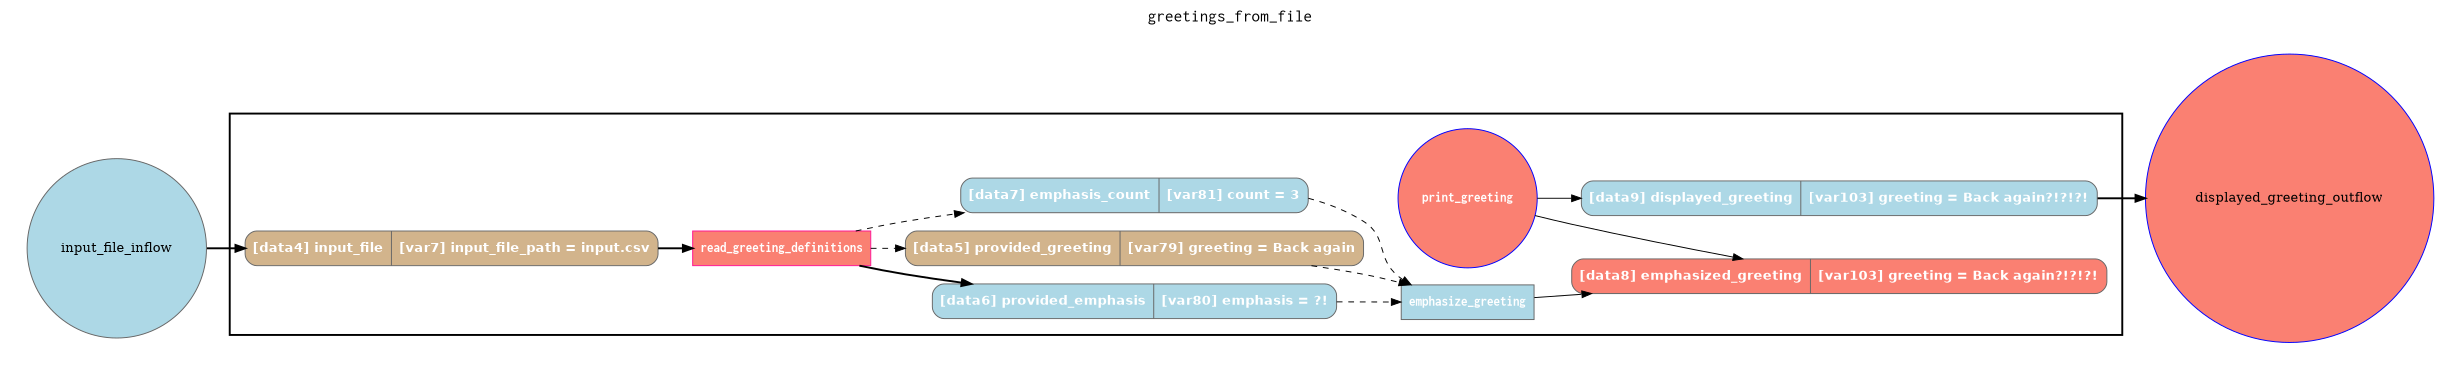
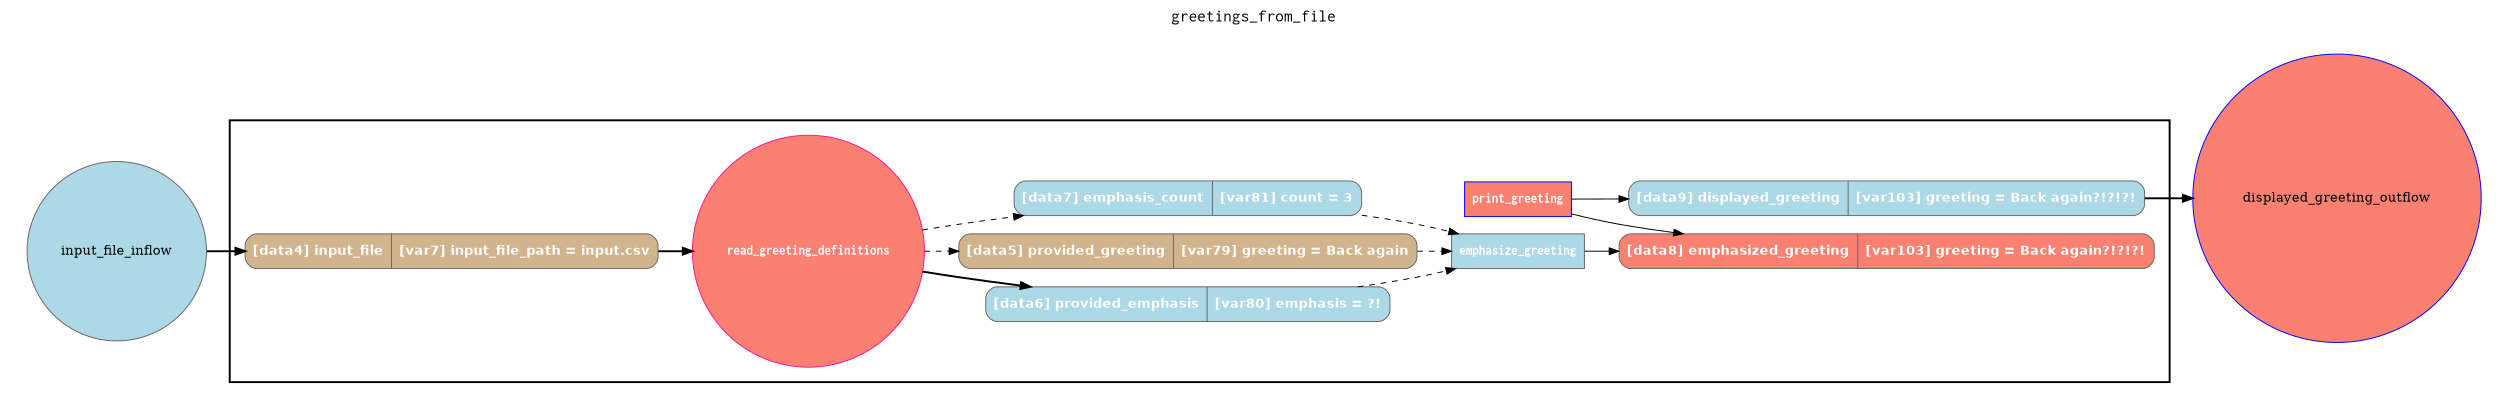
(1468, 198) -> (1518, 199)
(782, 248) -> (808, 251)
